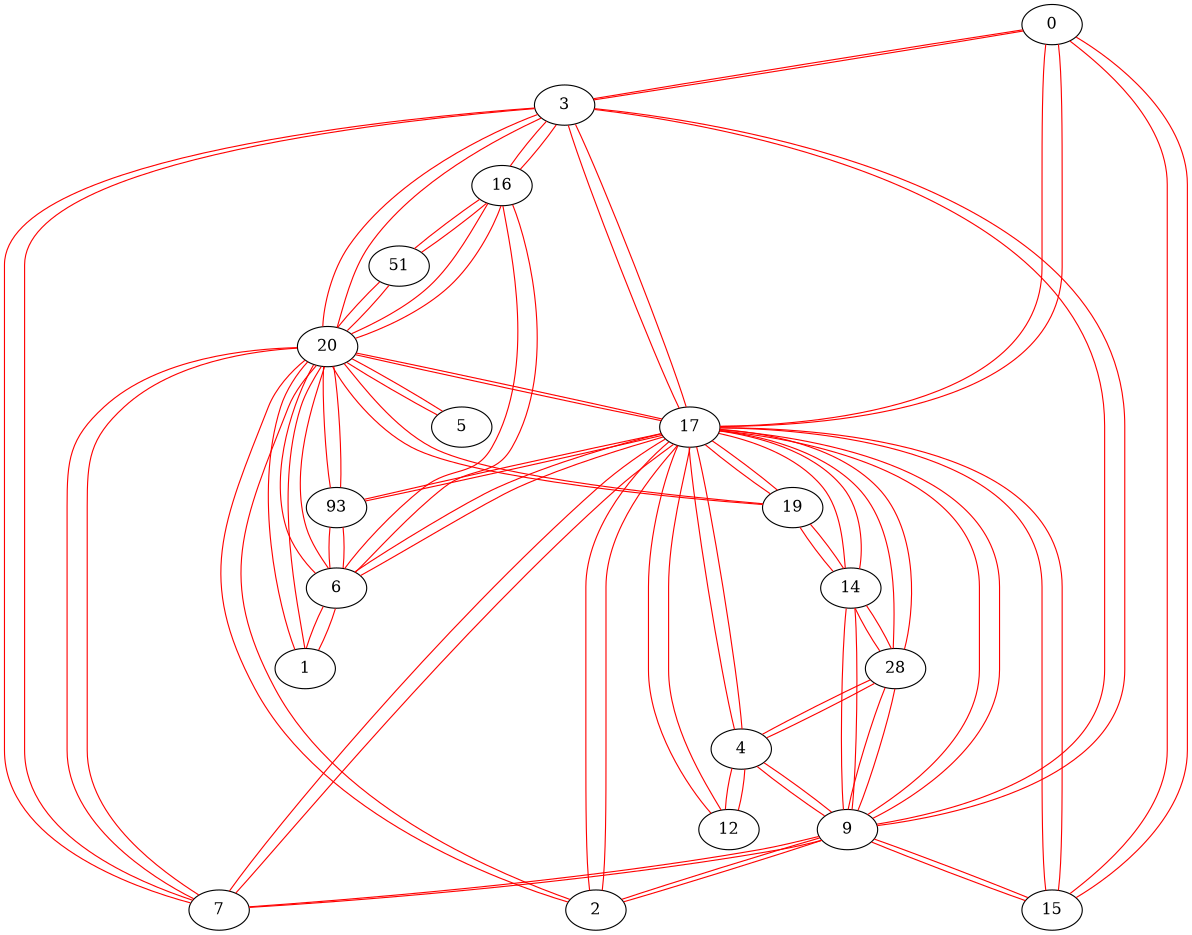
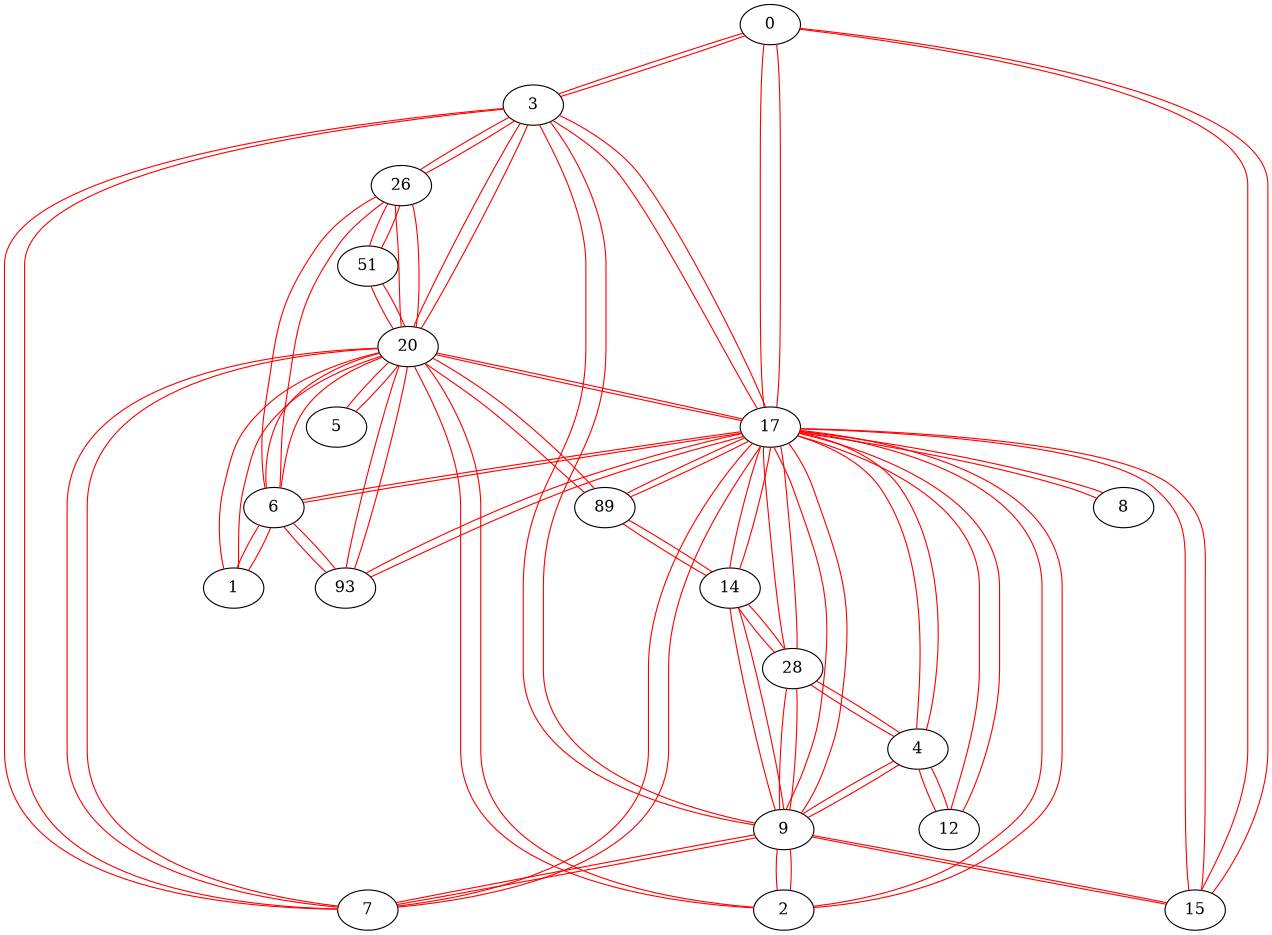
(502, 186) -> (401, 186)
(793, 508) -> (605, 508)
none -> (1124, 508)
